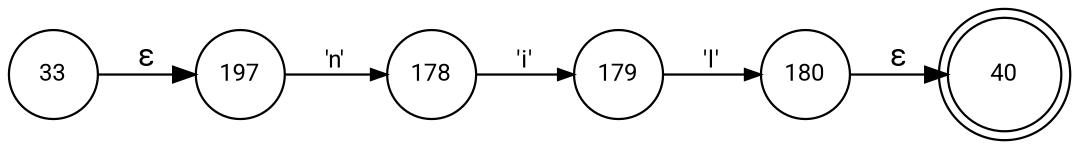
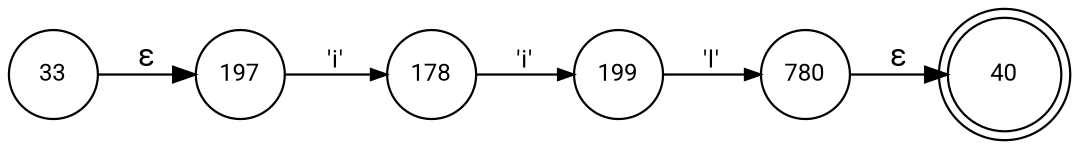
(336, 61) -> (336, 61)
(619, 75) -> (619, 75)
(805, 75) -> (805, 75)
